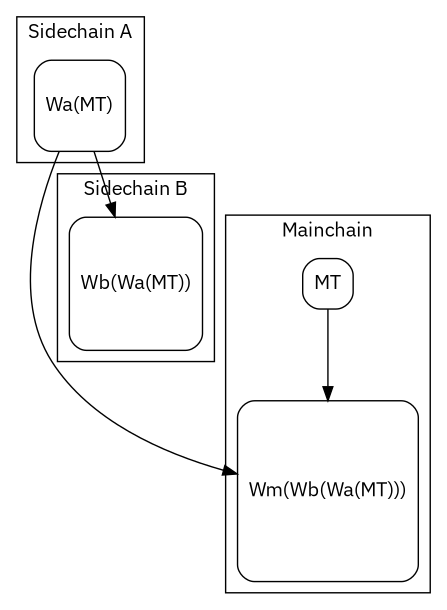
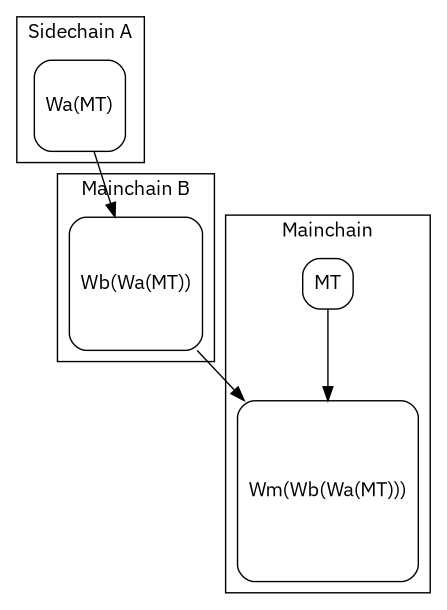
(136, 190) -> (136, 190)
(45, 347) -> (216, 370)
